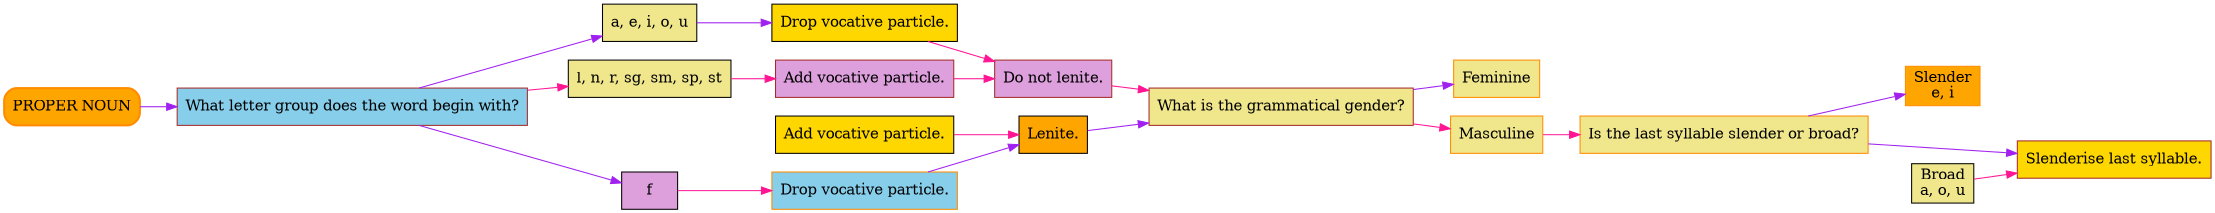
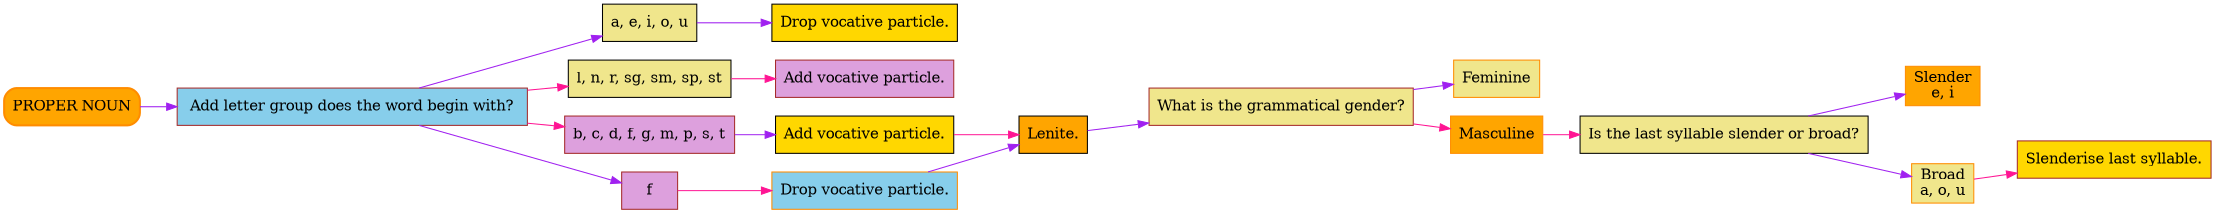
(1053, 79) -> none
(352, 107) -> (352, 107)
none -> (650, 135)
(1497, 135) -> (1497, 135)
(1724, 135) -> (1724, 135)
(1937, 148) -> (1855, 164)
(1943, 183) -> (1943, 183)
(650, 191) -> (650, 191)
